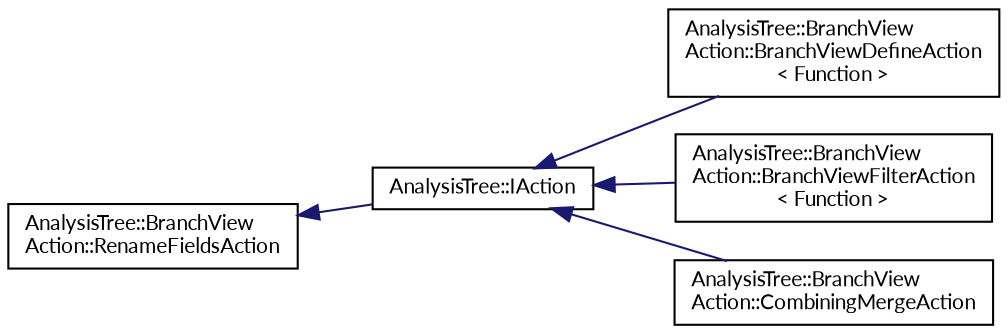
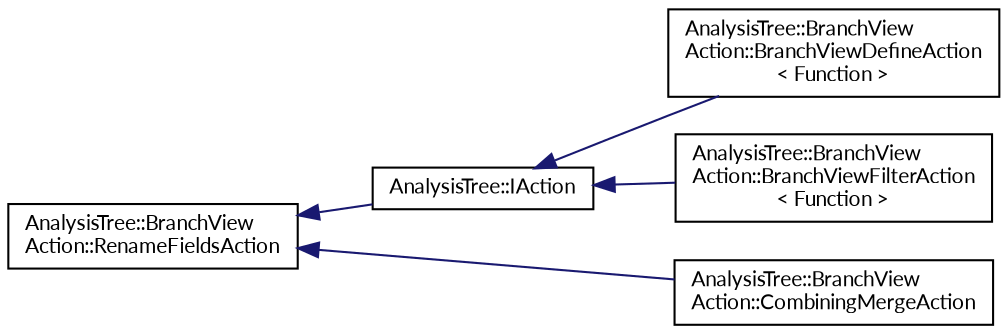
(649, 238) -> (497, 265)
